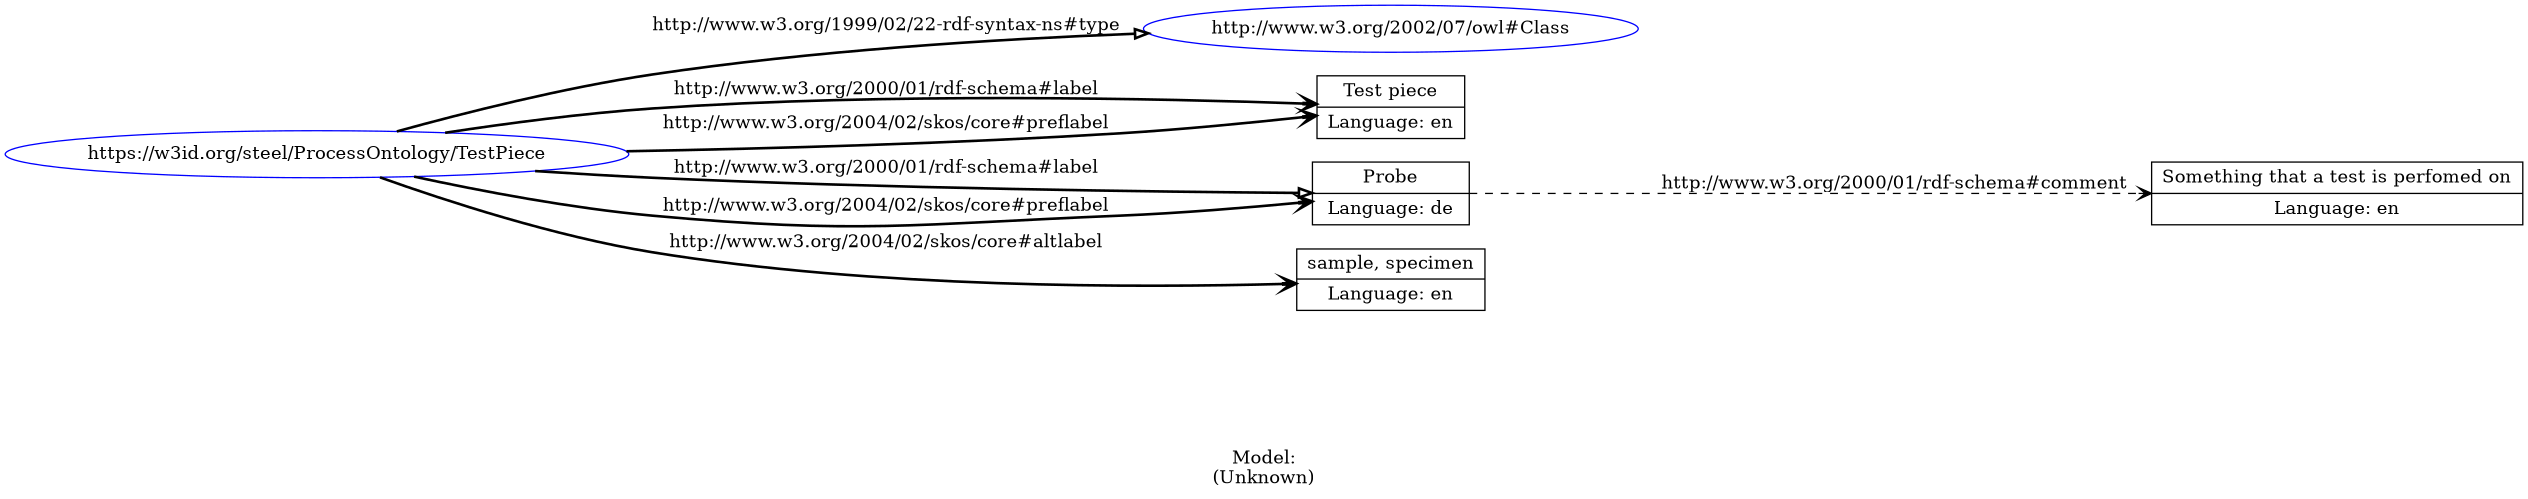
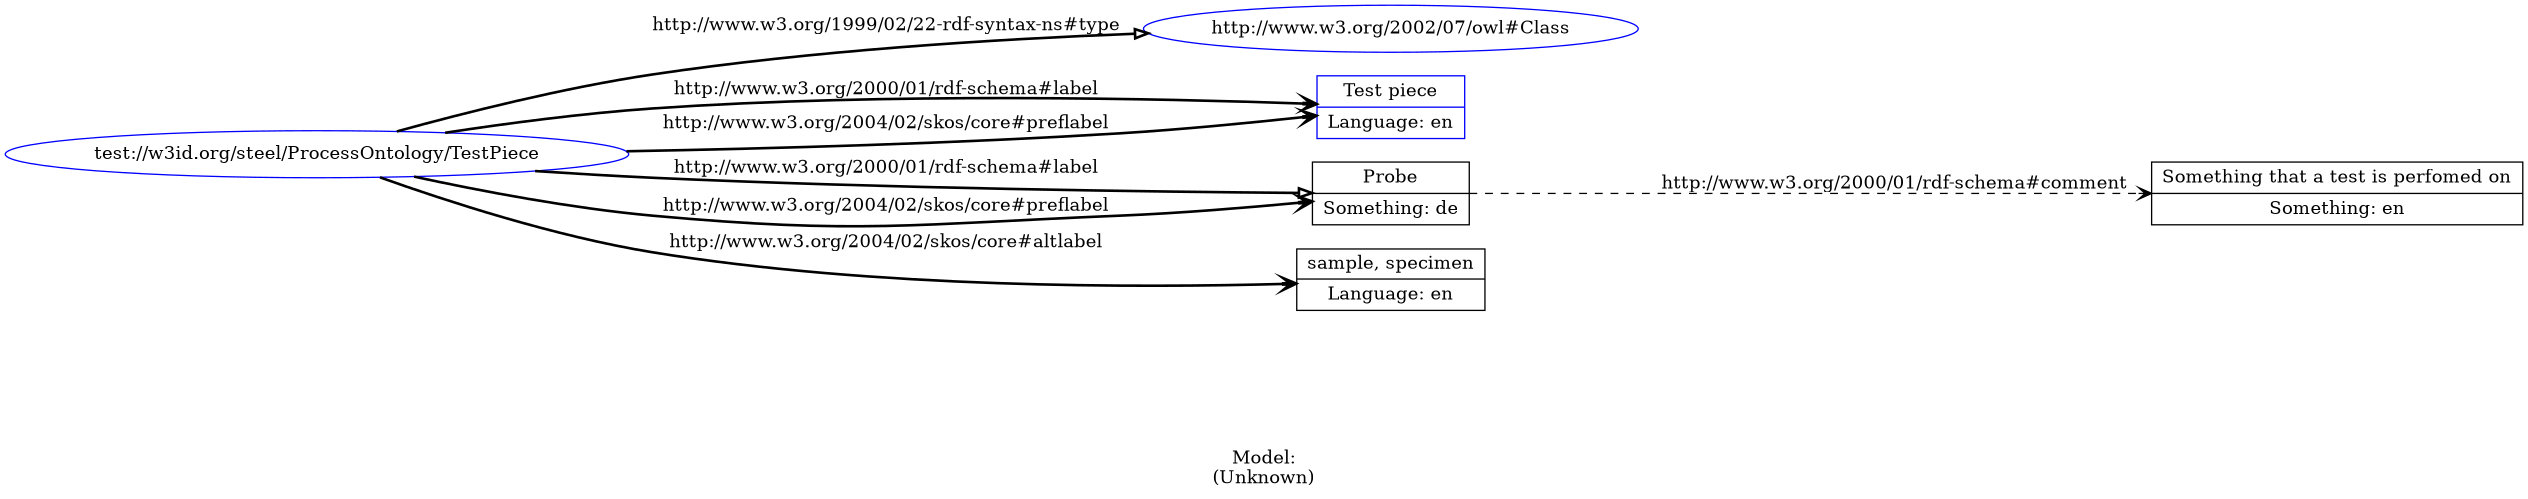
(1391, 107) -> (1391, 107)
(317, 154) -> (317, 154)
(1391, 208) -> (1391, 208)
(2337, 208) -> (2337, 208)
